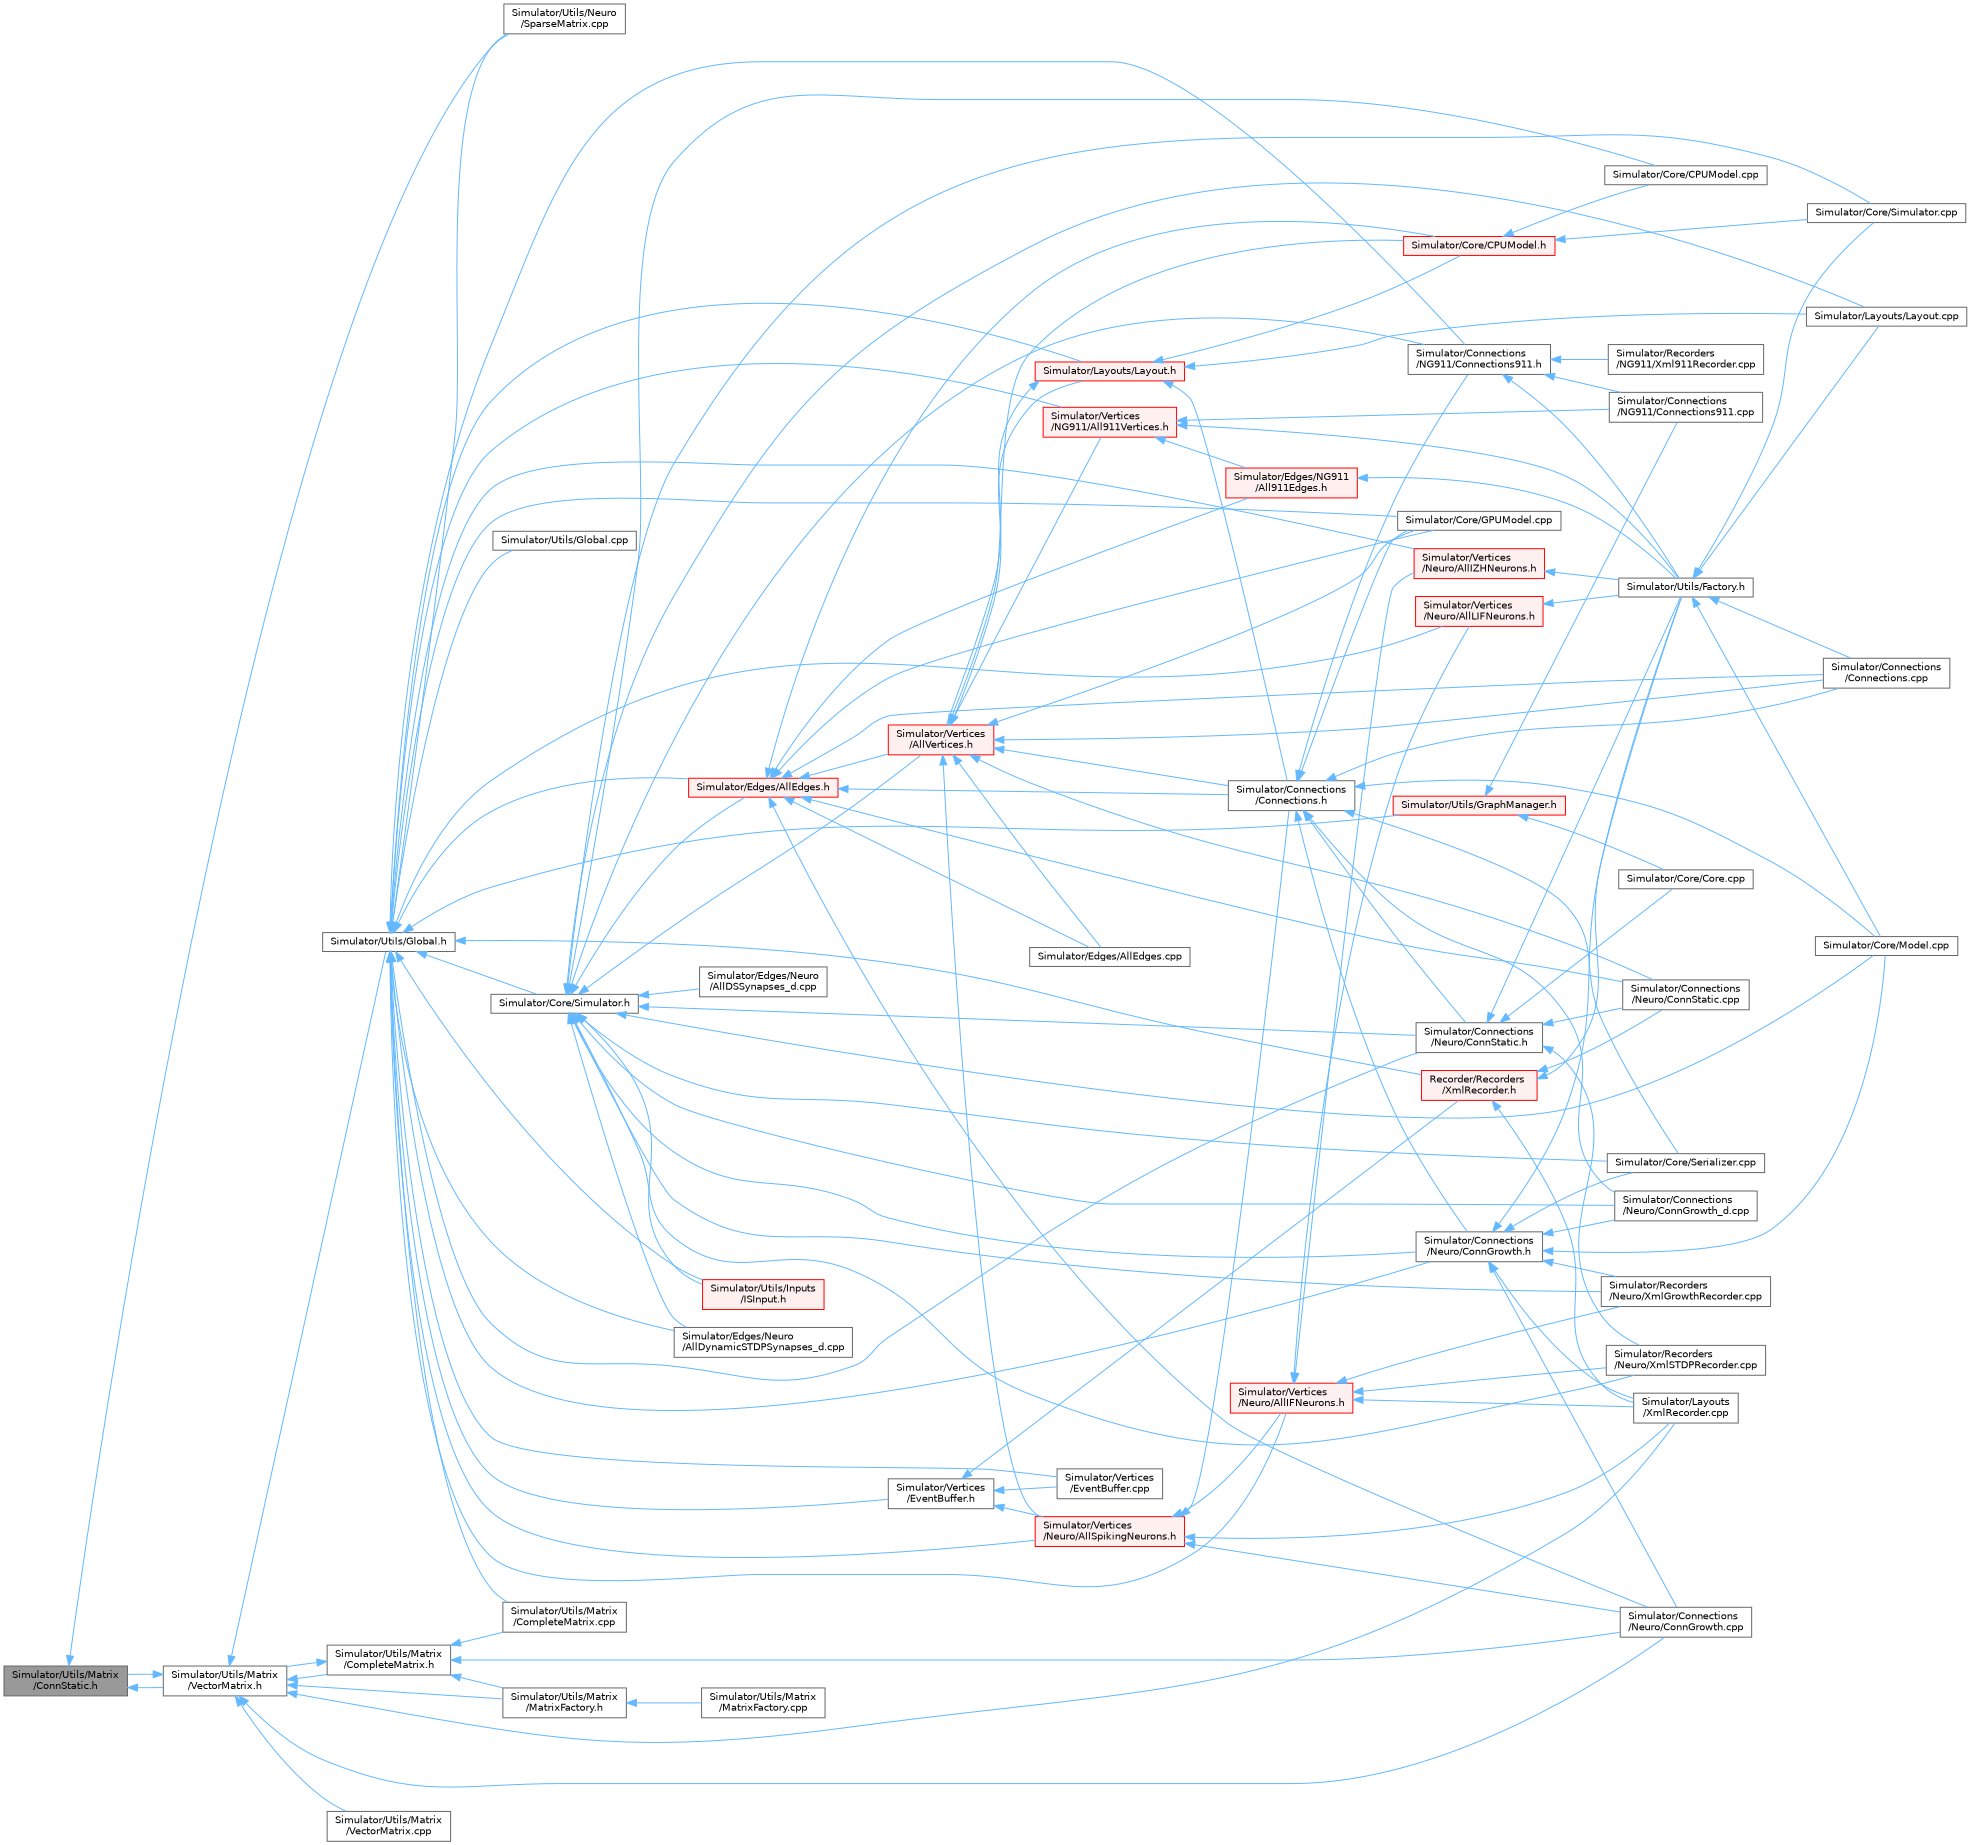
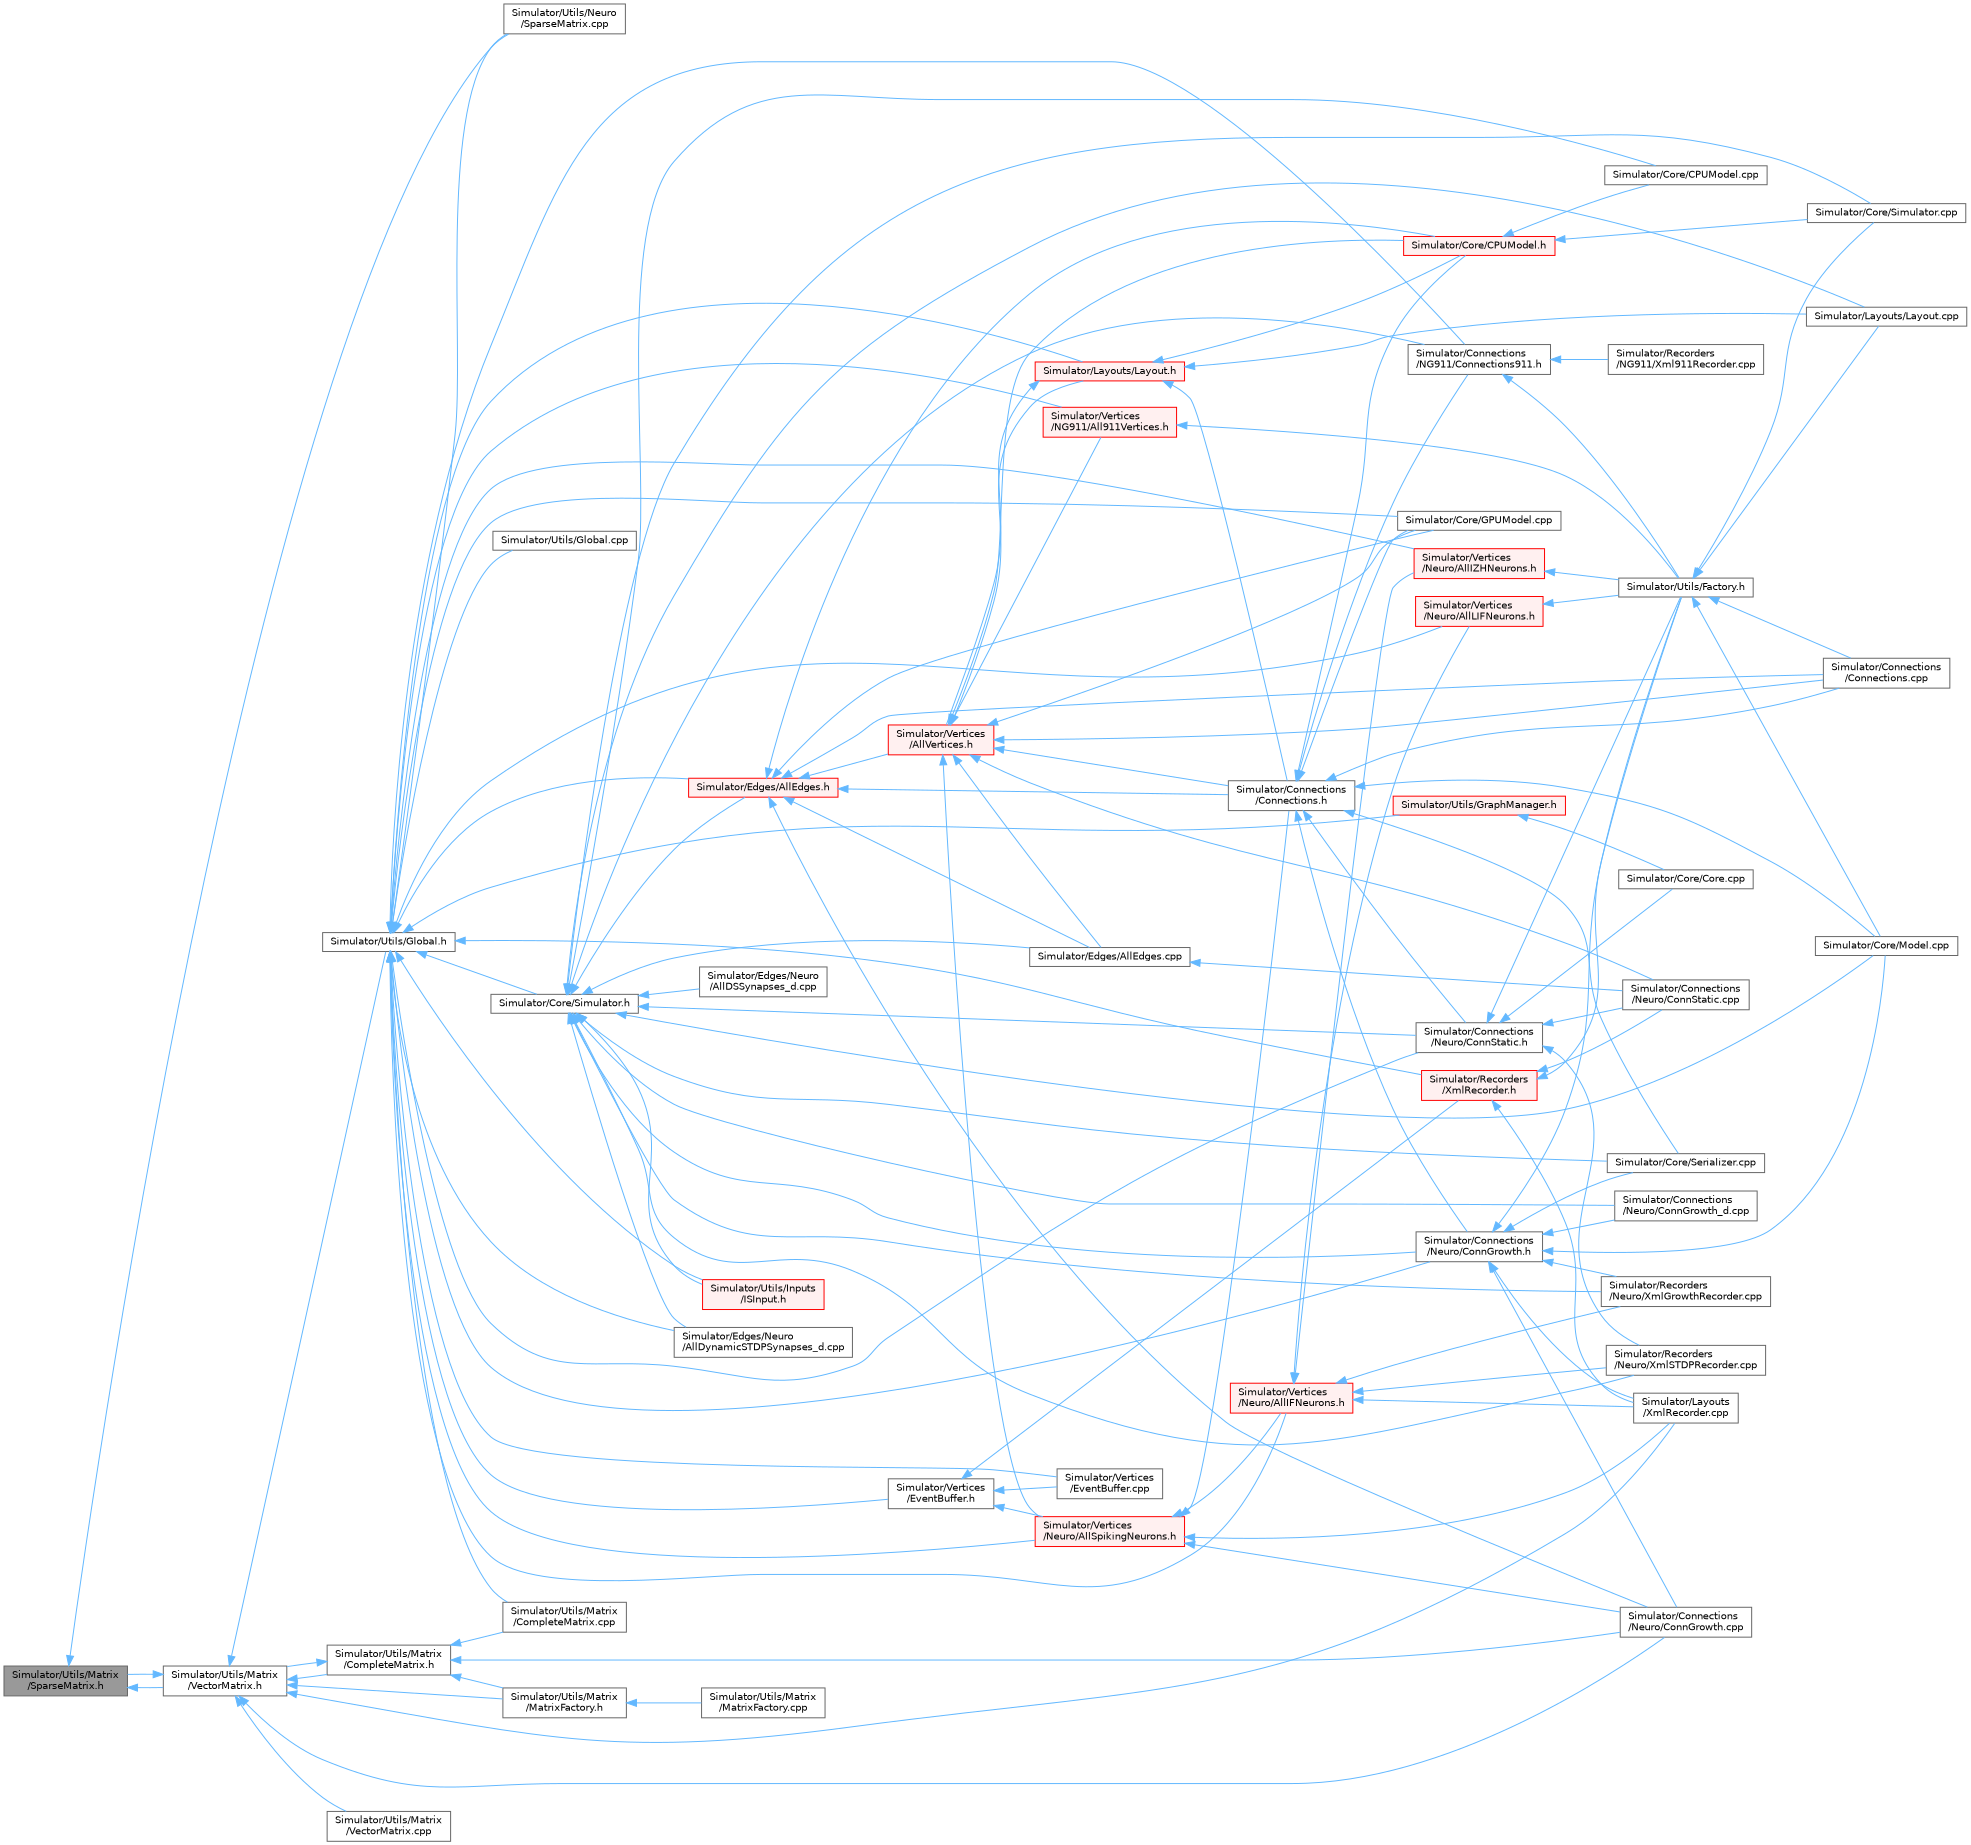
(1686, 407) -> none
(1292, 483) -> none
(754, 872) -> (807, 942)
(1215, 902) -> (1411, 977)
(1529, 976) -> (1359, 500)
(1479, 1085) -> (1479, 1085)
(66, 1681) -> (66, 1681)
